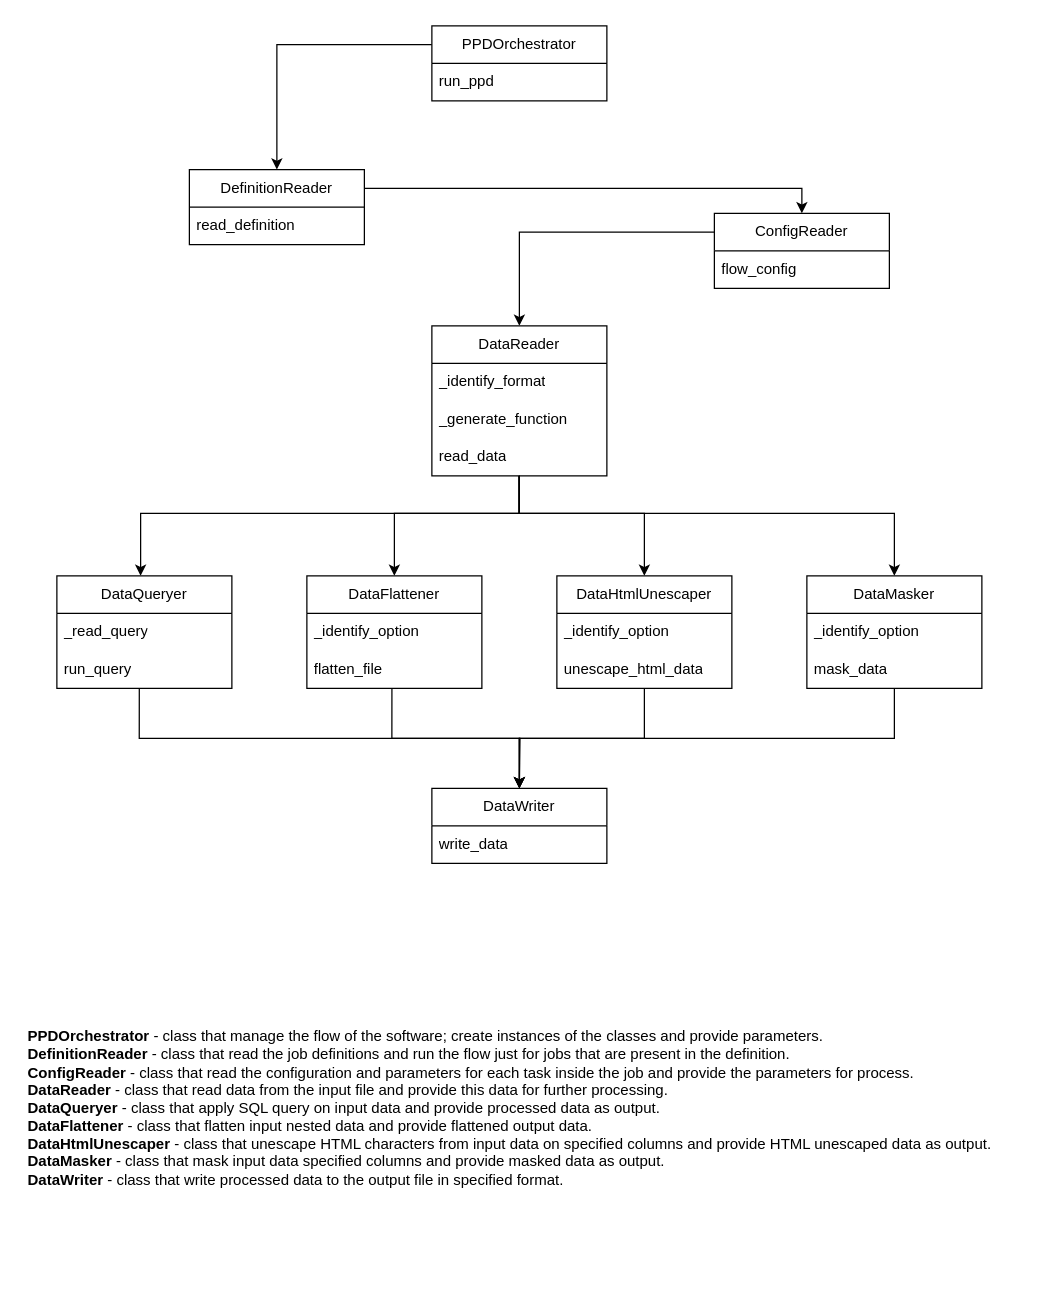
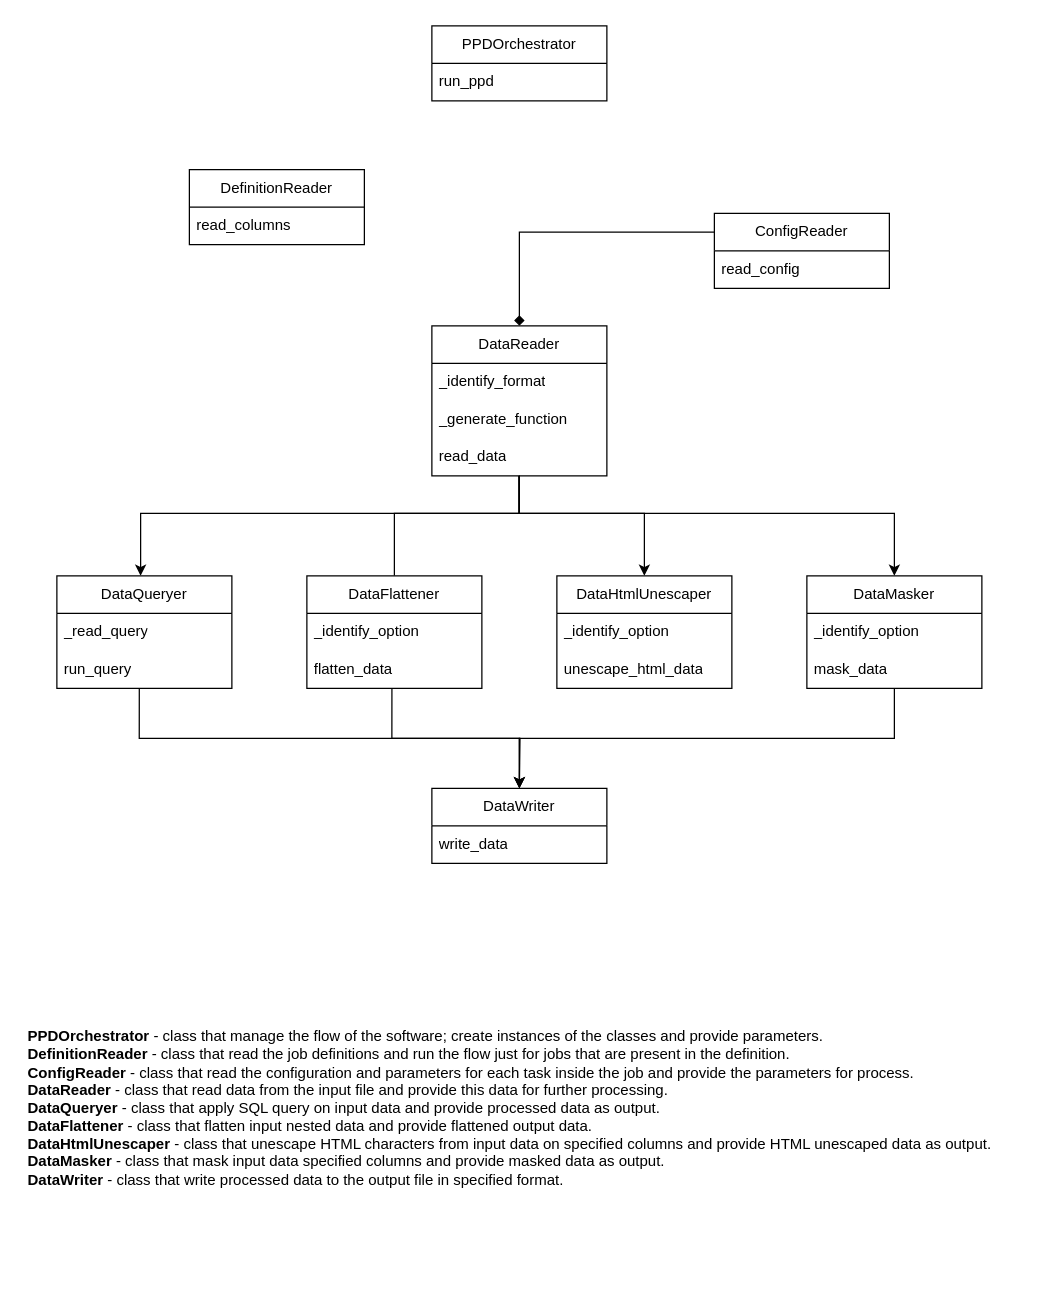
(296, 44) -> none
(592, 188) -> none
(254, 226) -> (245, 226)
(764, 269) -> (766, 269)
(519, 316) -> (519, 315)
(394, 566) -> (394, 569)
(359, 669) -> (363, 669)
(644, 713) -> none
